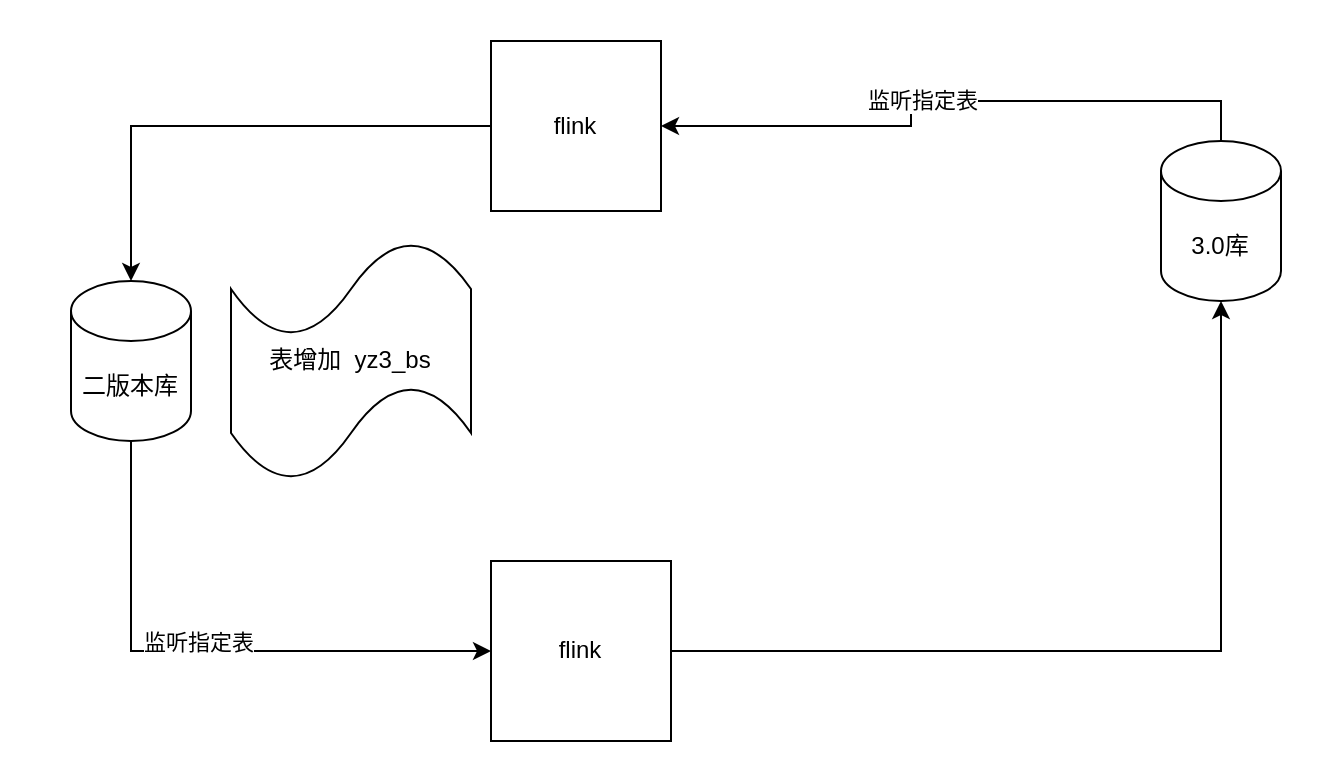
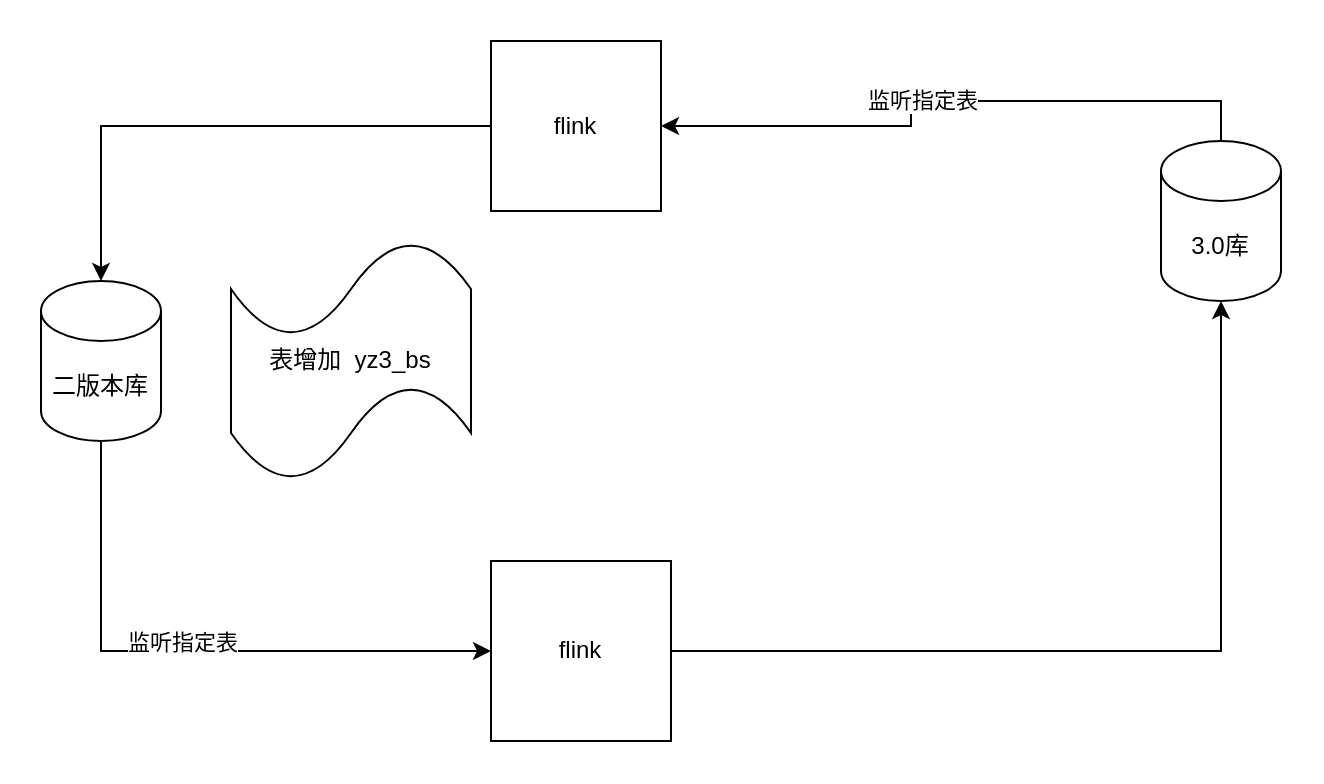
(131, 361) -> (101, 361)
